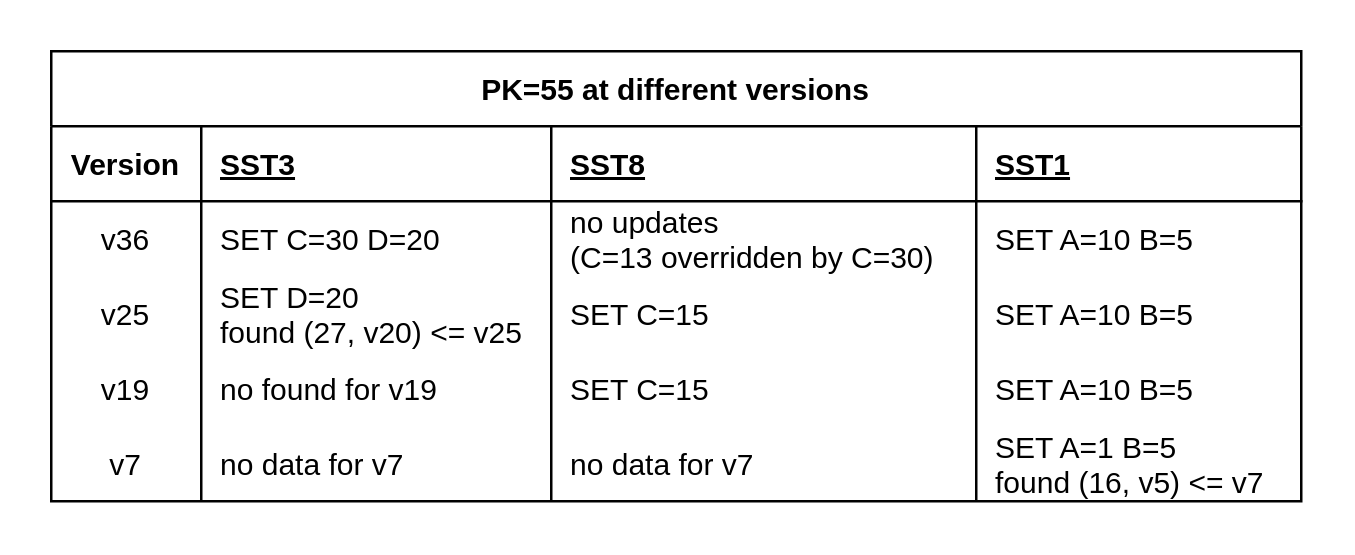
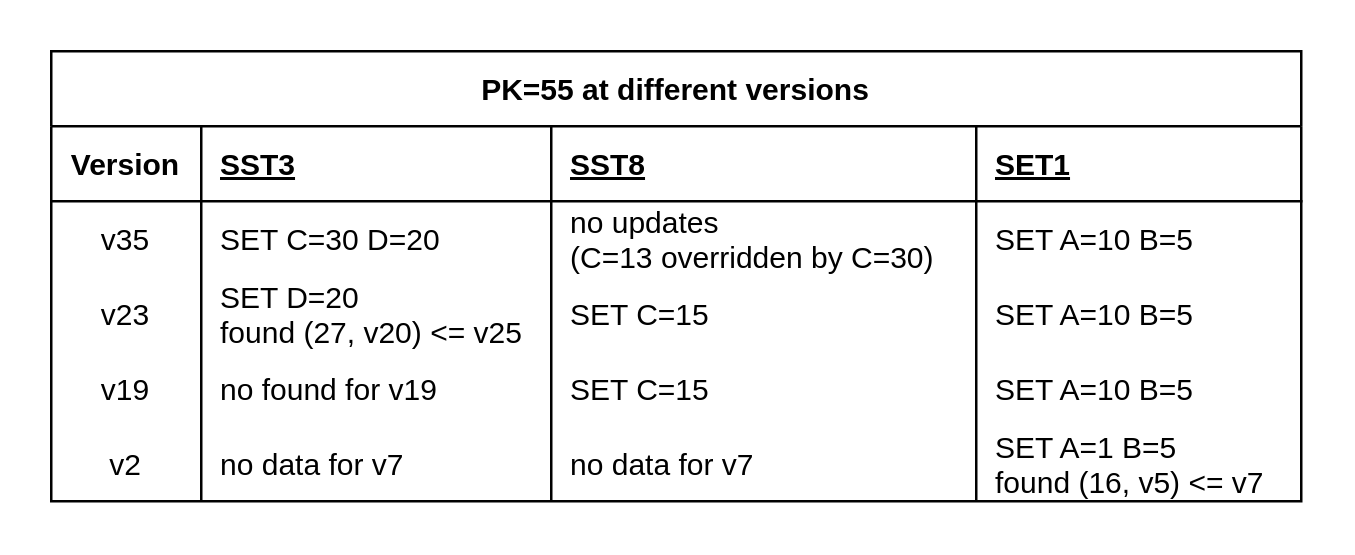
(1029, 165) -> (1029, 165)
(125, 240) -> (125, 240)
(125, 315) -> (125, 315)
(125, 465) -> (125, 465)
